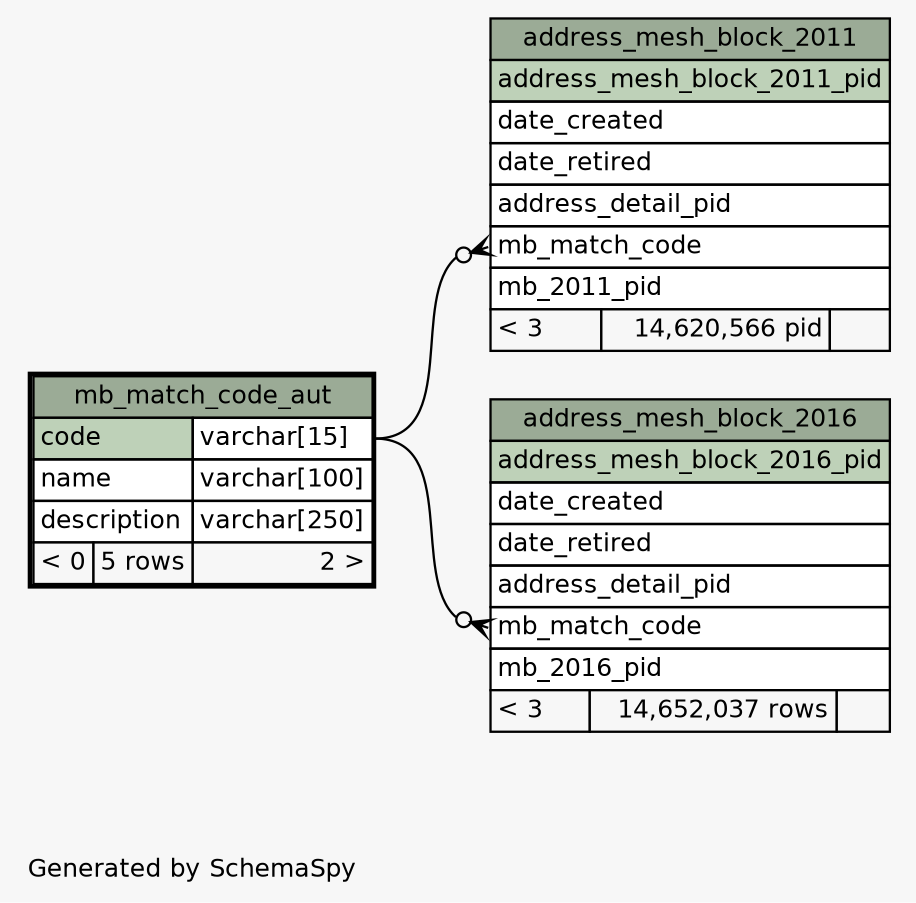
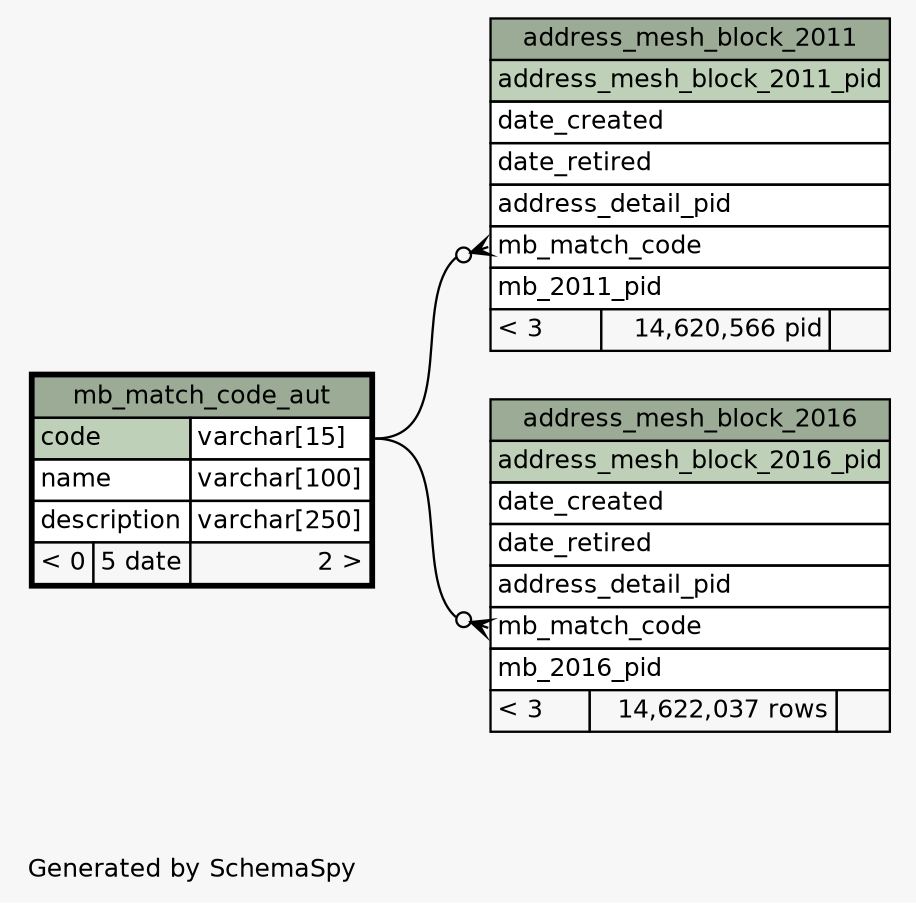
(143, 562) -> (142, 562)
(724, 710) -> (724, 710)
